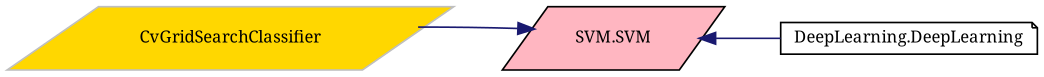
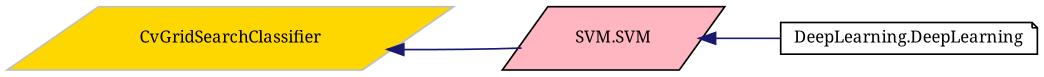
(468, 27) -> (463, 49)
